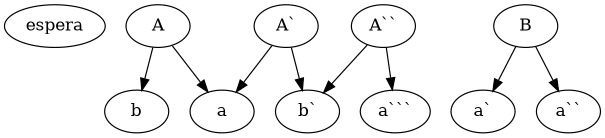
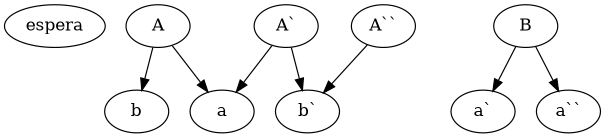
(395, 111) -> none
